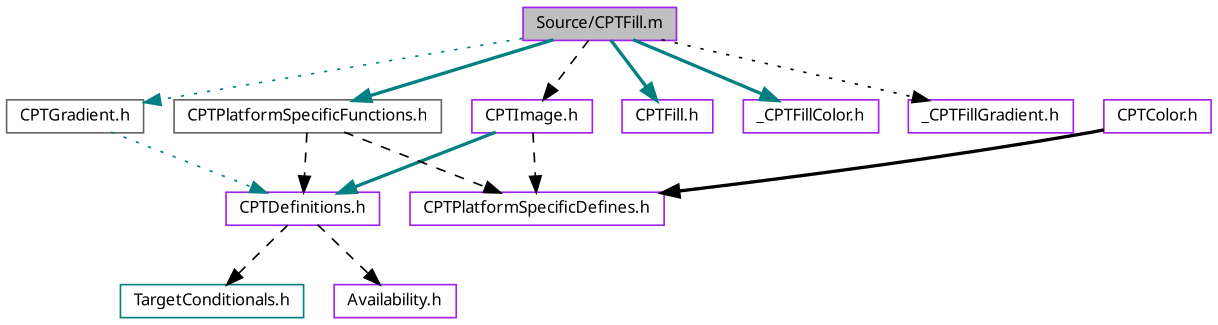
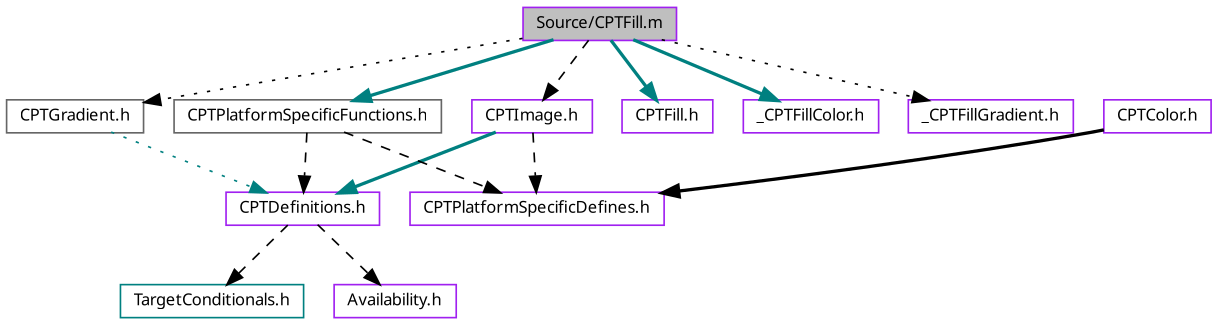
(341, 69) -> (341, 69)
